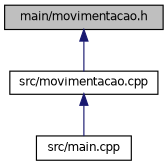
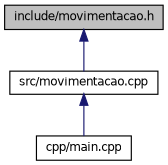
(84, 17) -> (84, 17)
(84, 148) -> (84, 148)
